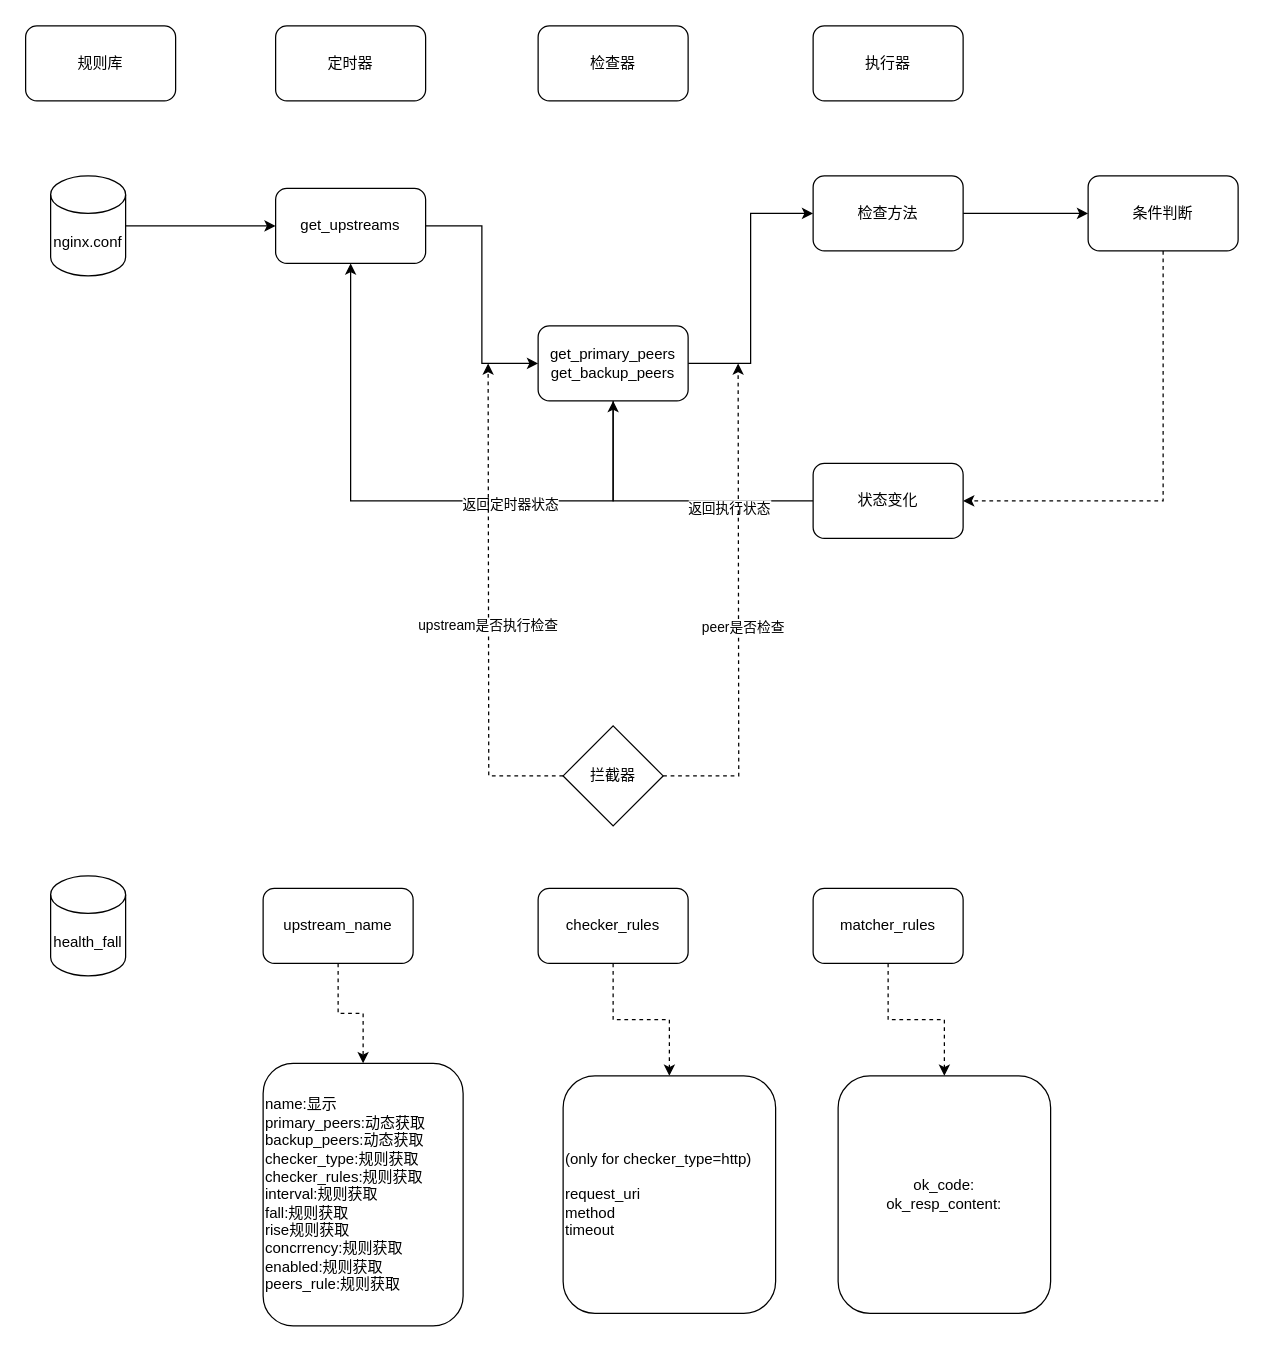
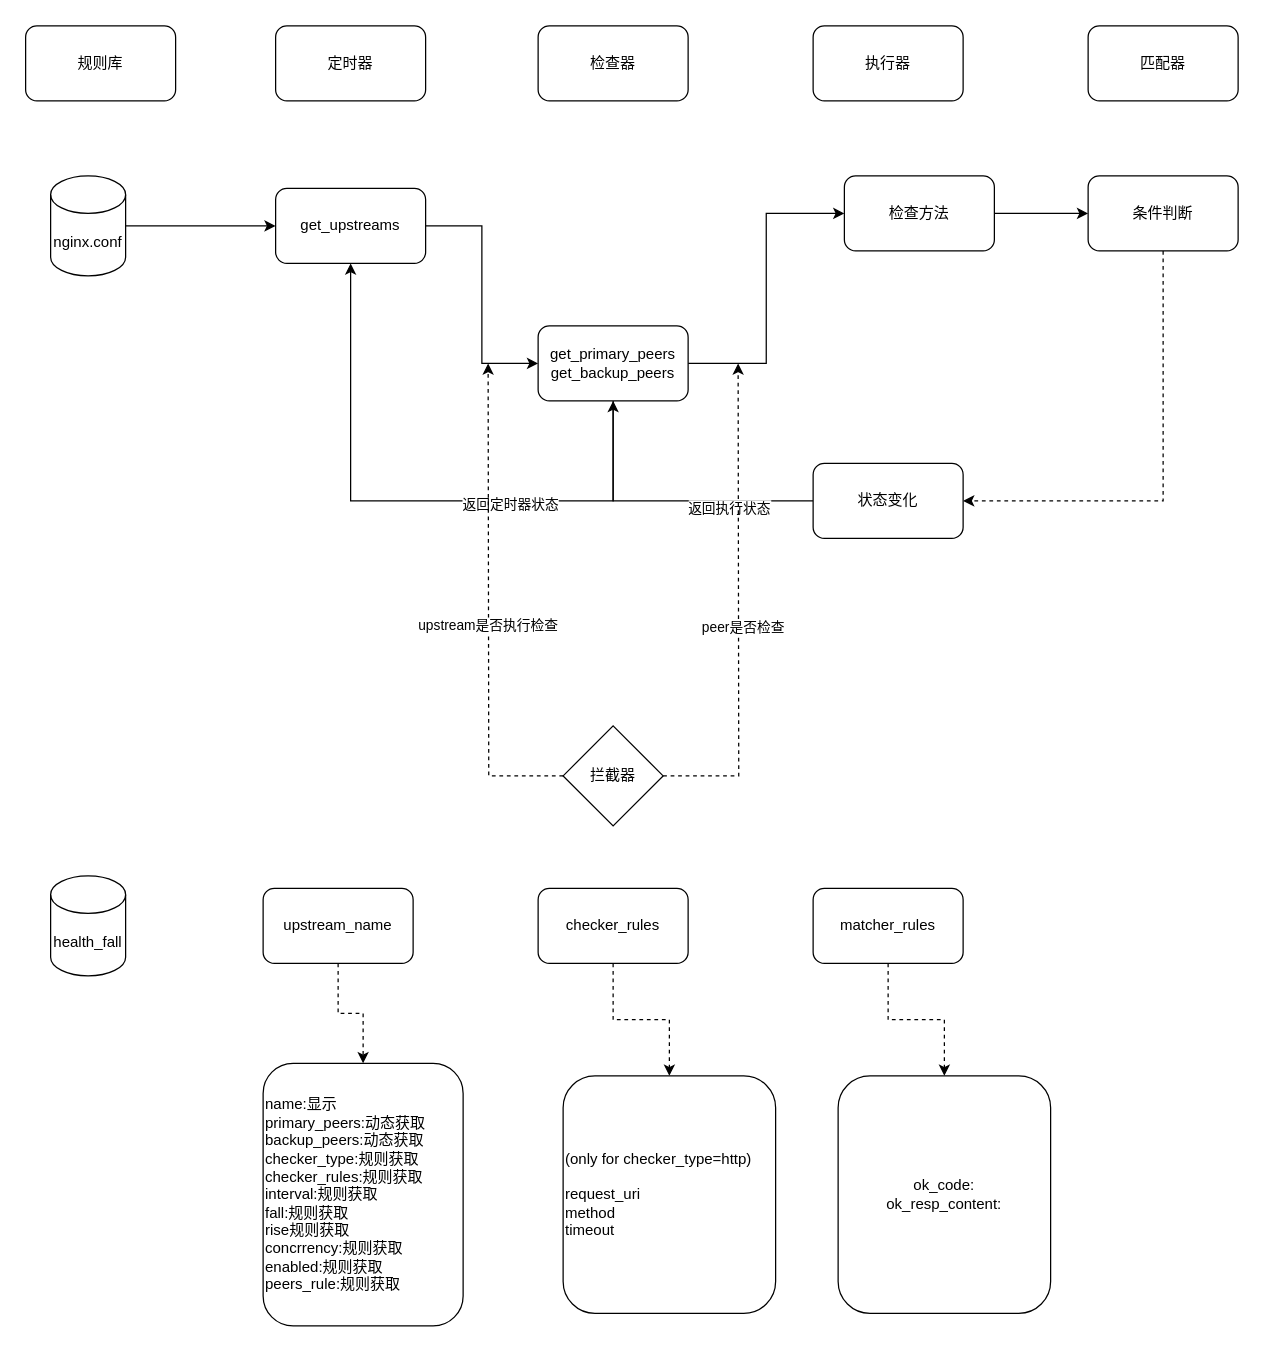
none -> (1163, 63)
(888, 213) -> (919, 213)
